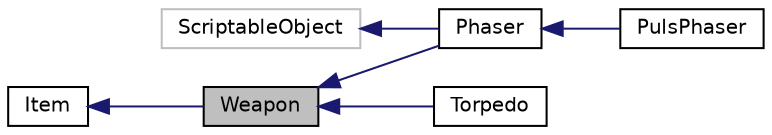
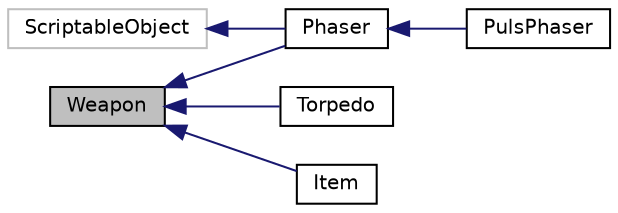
(157, 106) -> (241, 152)
